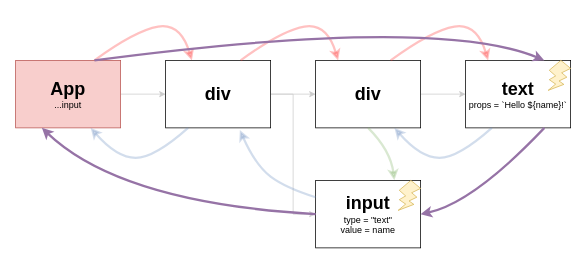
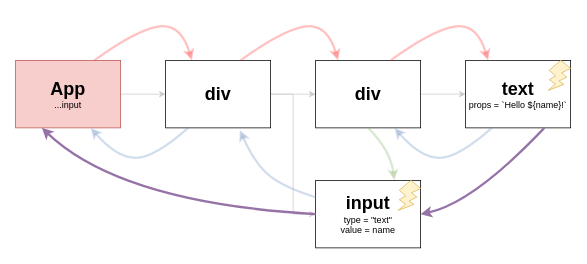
(317, 39) -> none
